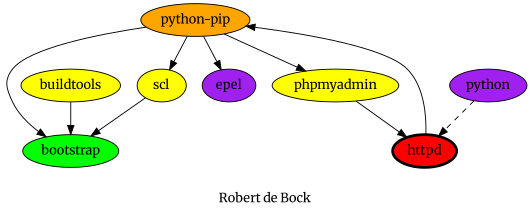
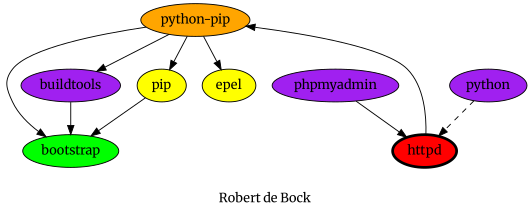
(261, 51) -> (137, 51)
(71, 86) -> (71, 86)
(162, 86) -> (162, 86)
(229, 86) -> (229, 86)
(335, 86) -> (335, 86)
